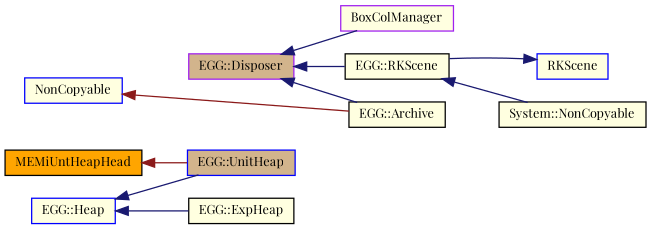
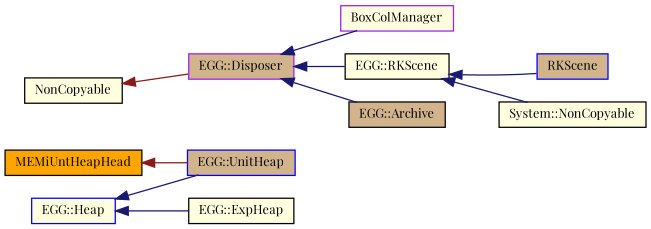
(487, 58) -> (499, 75)
(573, 66) -> (573, 66)
(73, 91) -> (73, 91)
(242, 103) -> (162, 78)
(397, 115) -> (397, 115)
